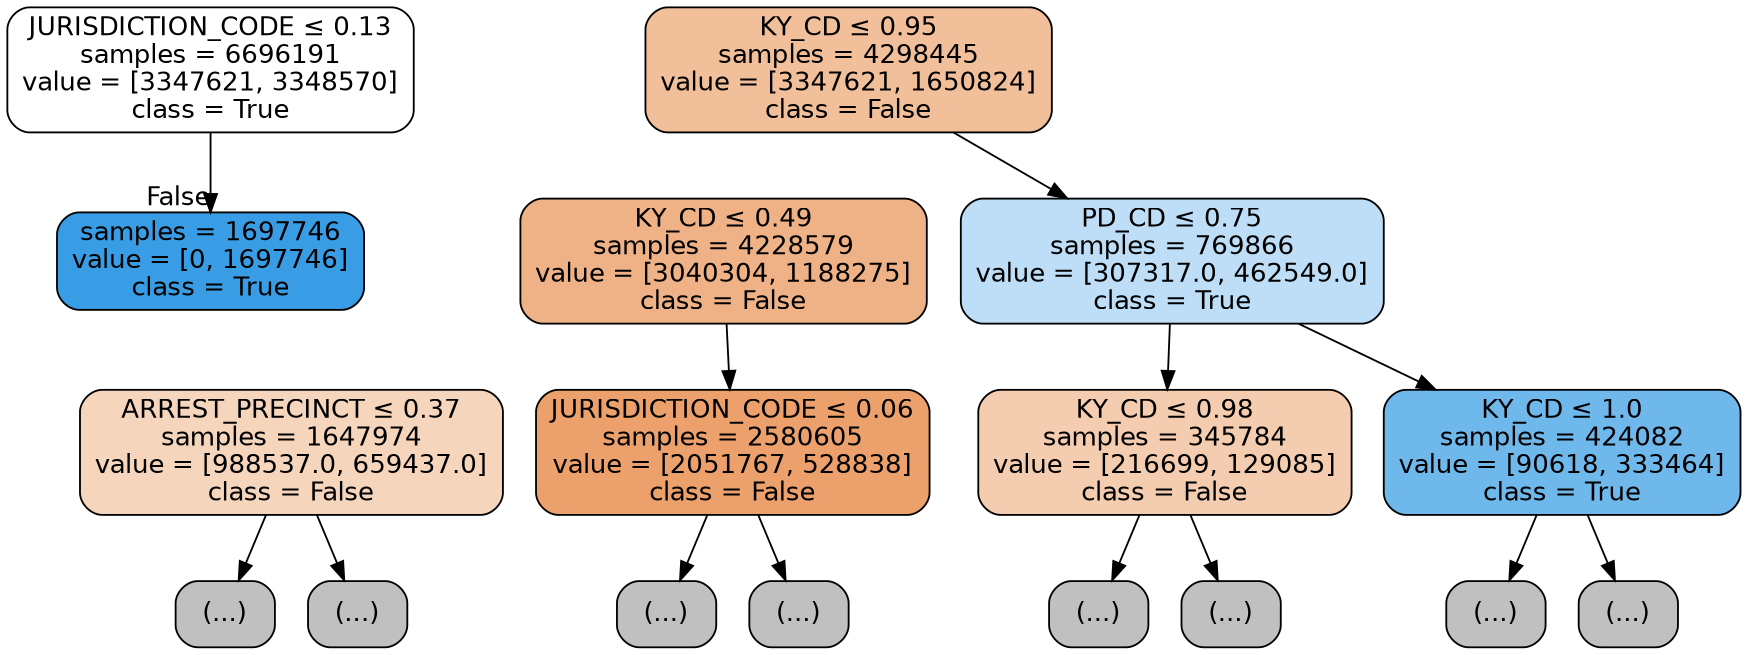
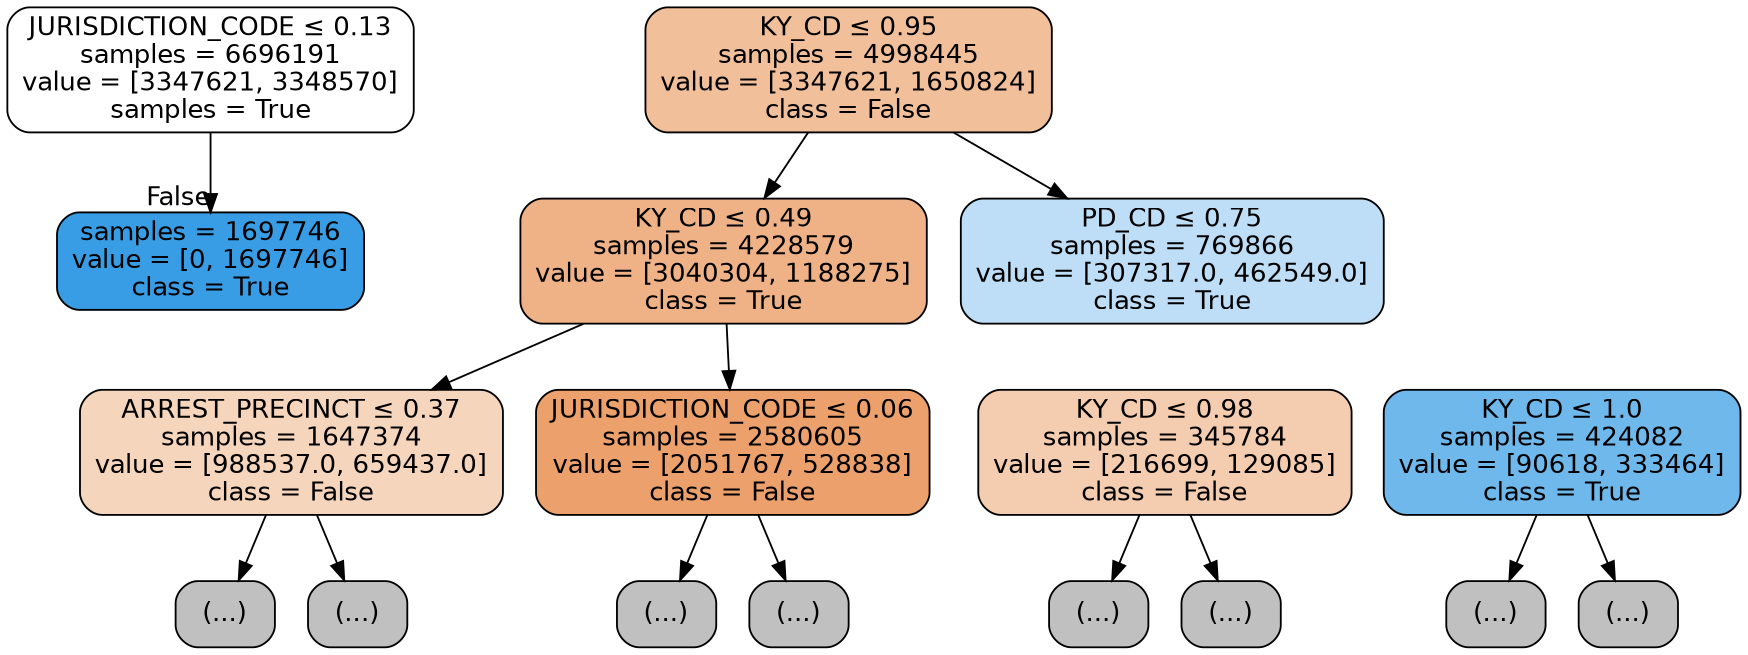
(849, 55) -> (849, 55)
(211, 110) -> (211, 110)
none -> (791, 158)
(724, 302) -> (724, 302)
(1169, 347) -> none
none -> (516, 353)
(1359, 353) -> none
(291, 438) -> (291, 438)
